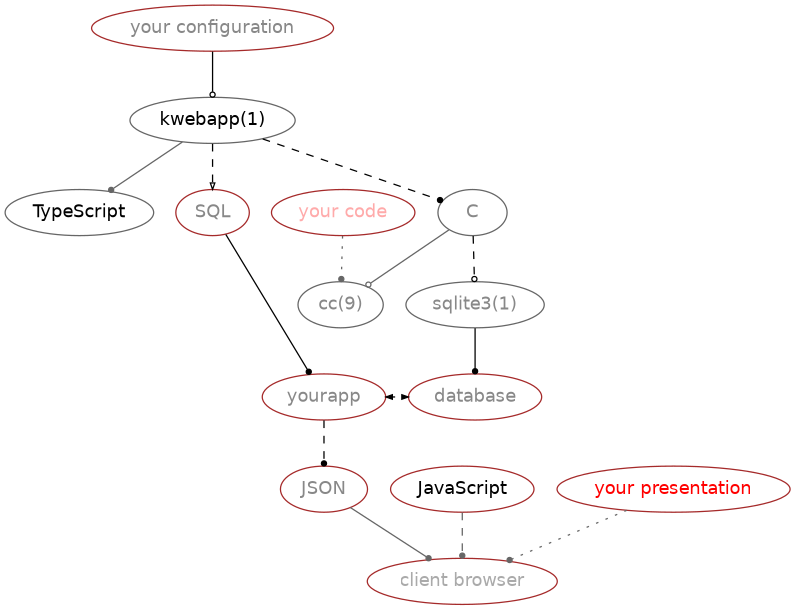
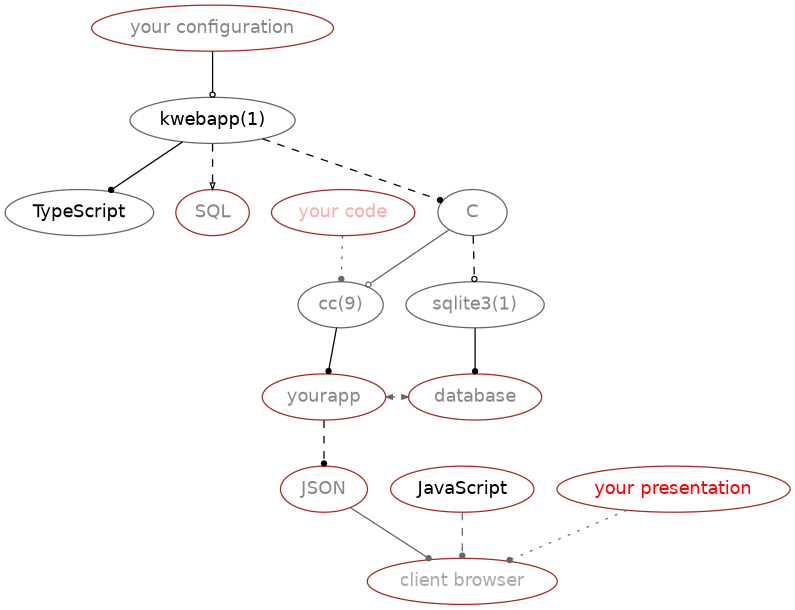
(148, 165) -> (148, 165)
(266, 302) -> (333, 348)
(397, 397) -> (397, 397)
